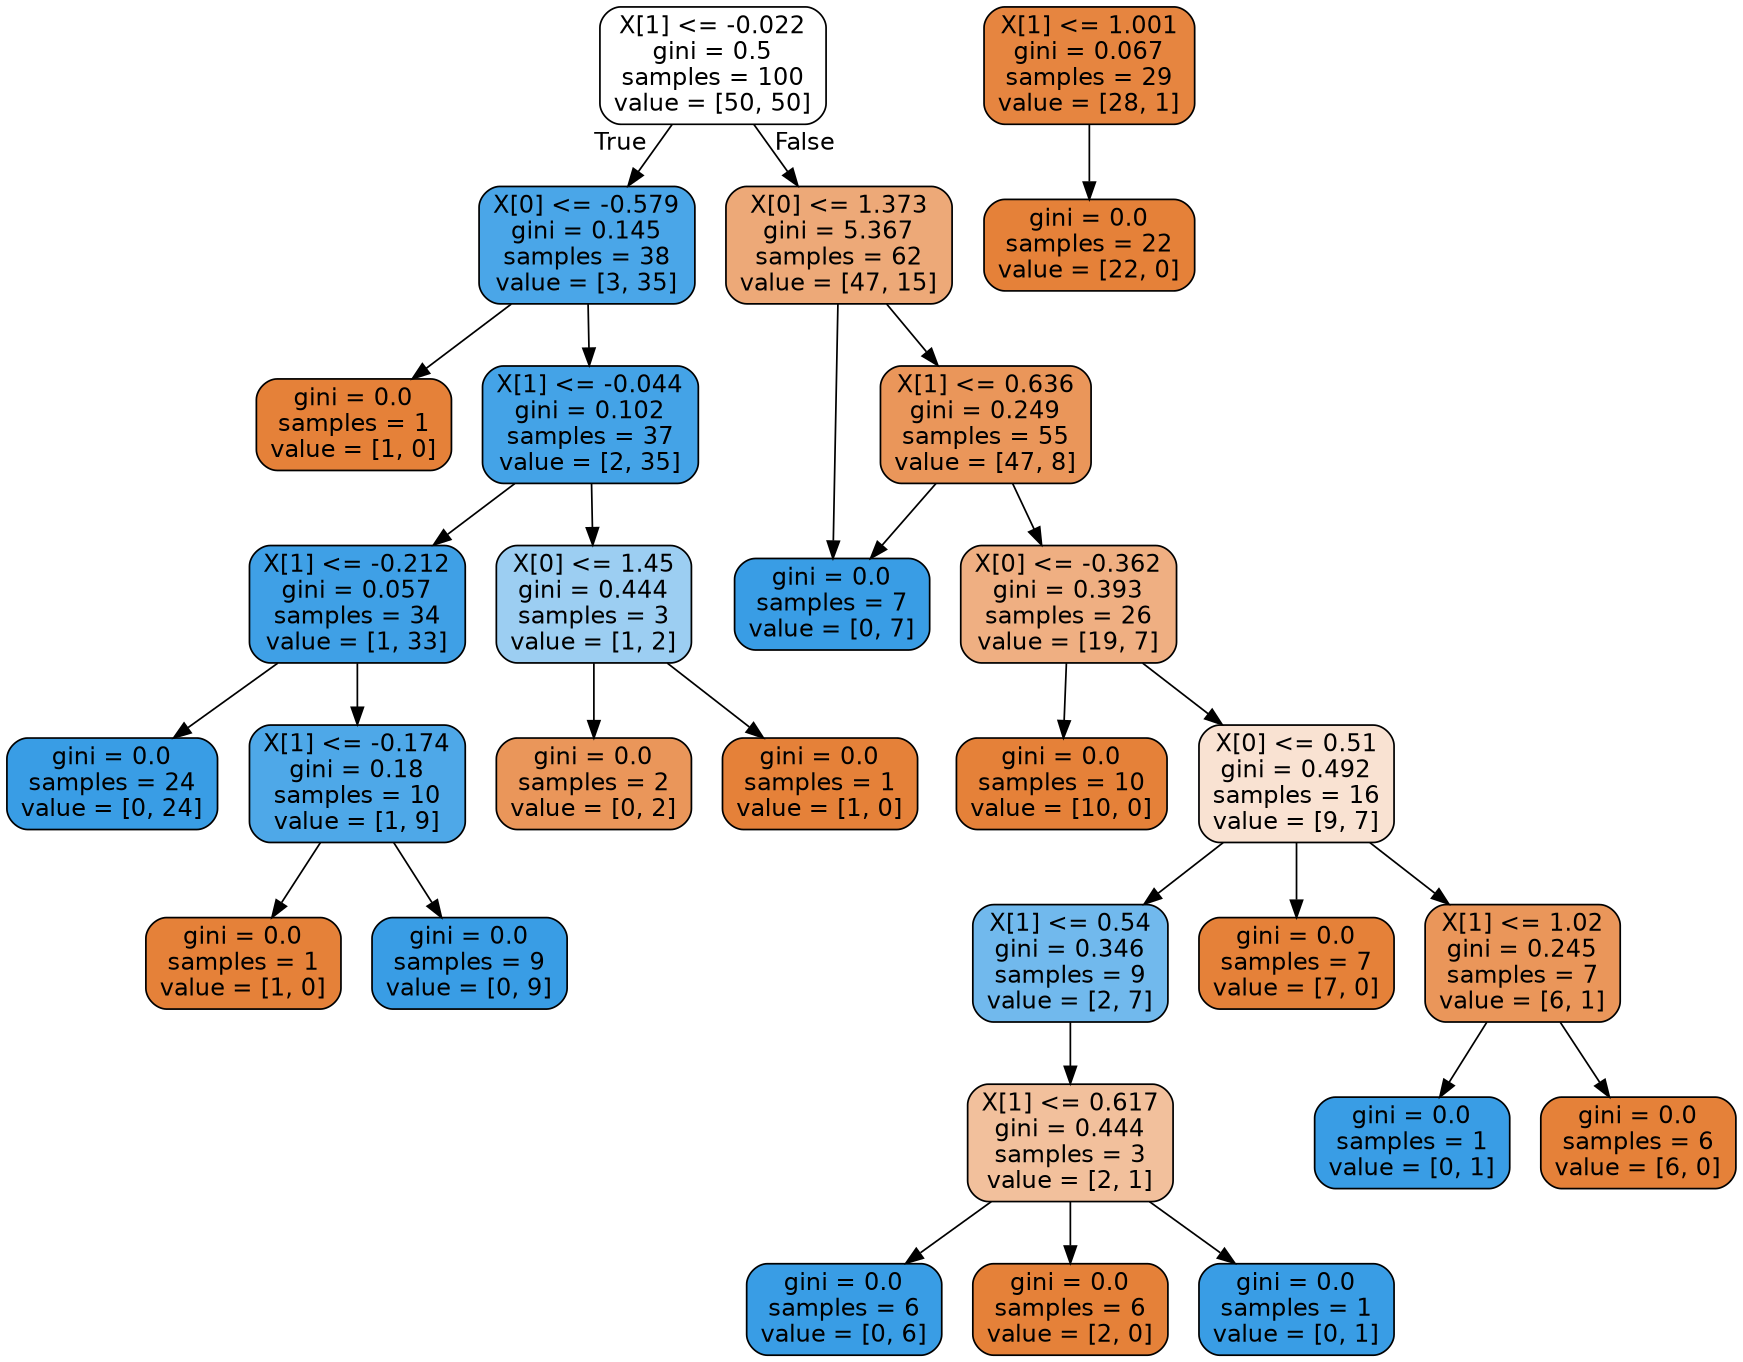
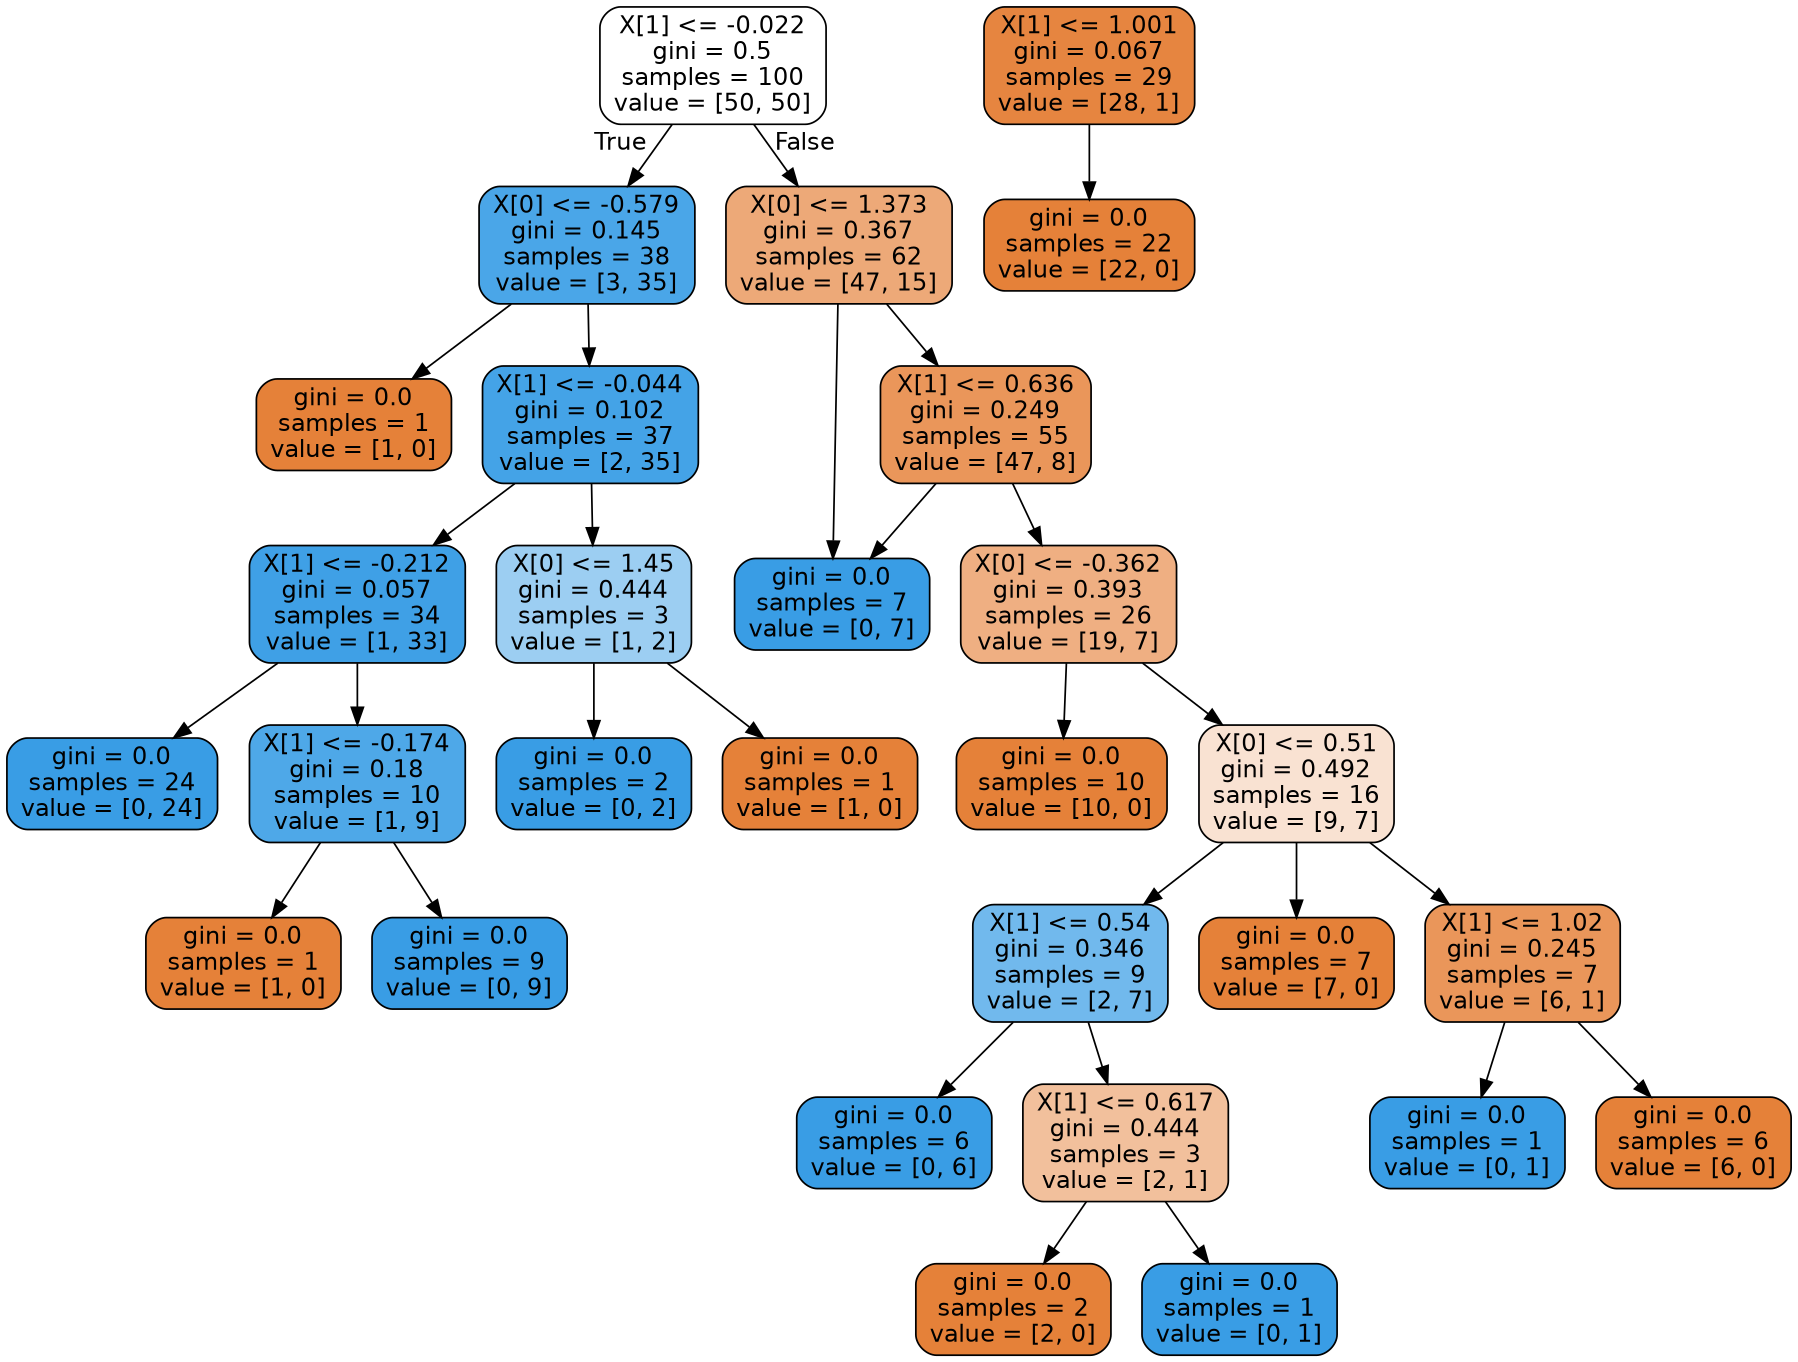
(839, 245) -> (839, 245)
(594, 784) -> (594, 784)
(956, 1227) -> (982, 1053)
(1070, 1309) -> (1013, 1309)
